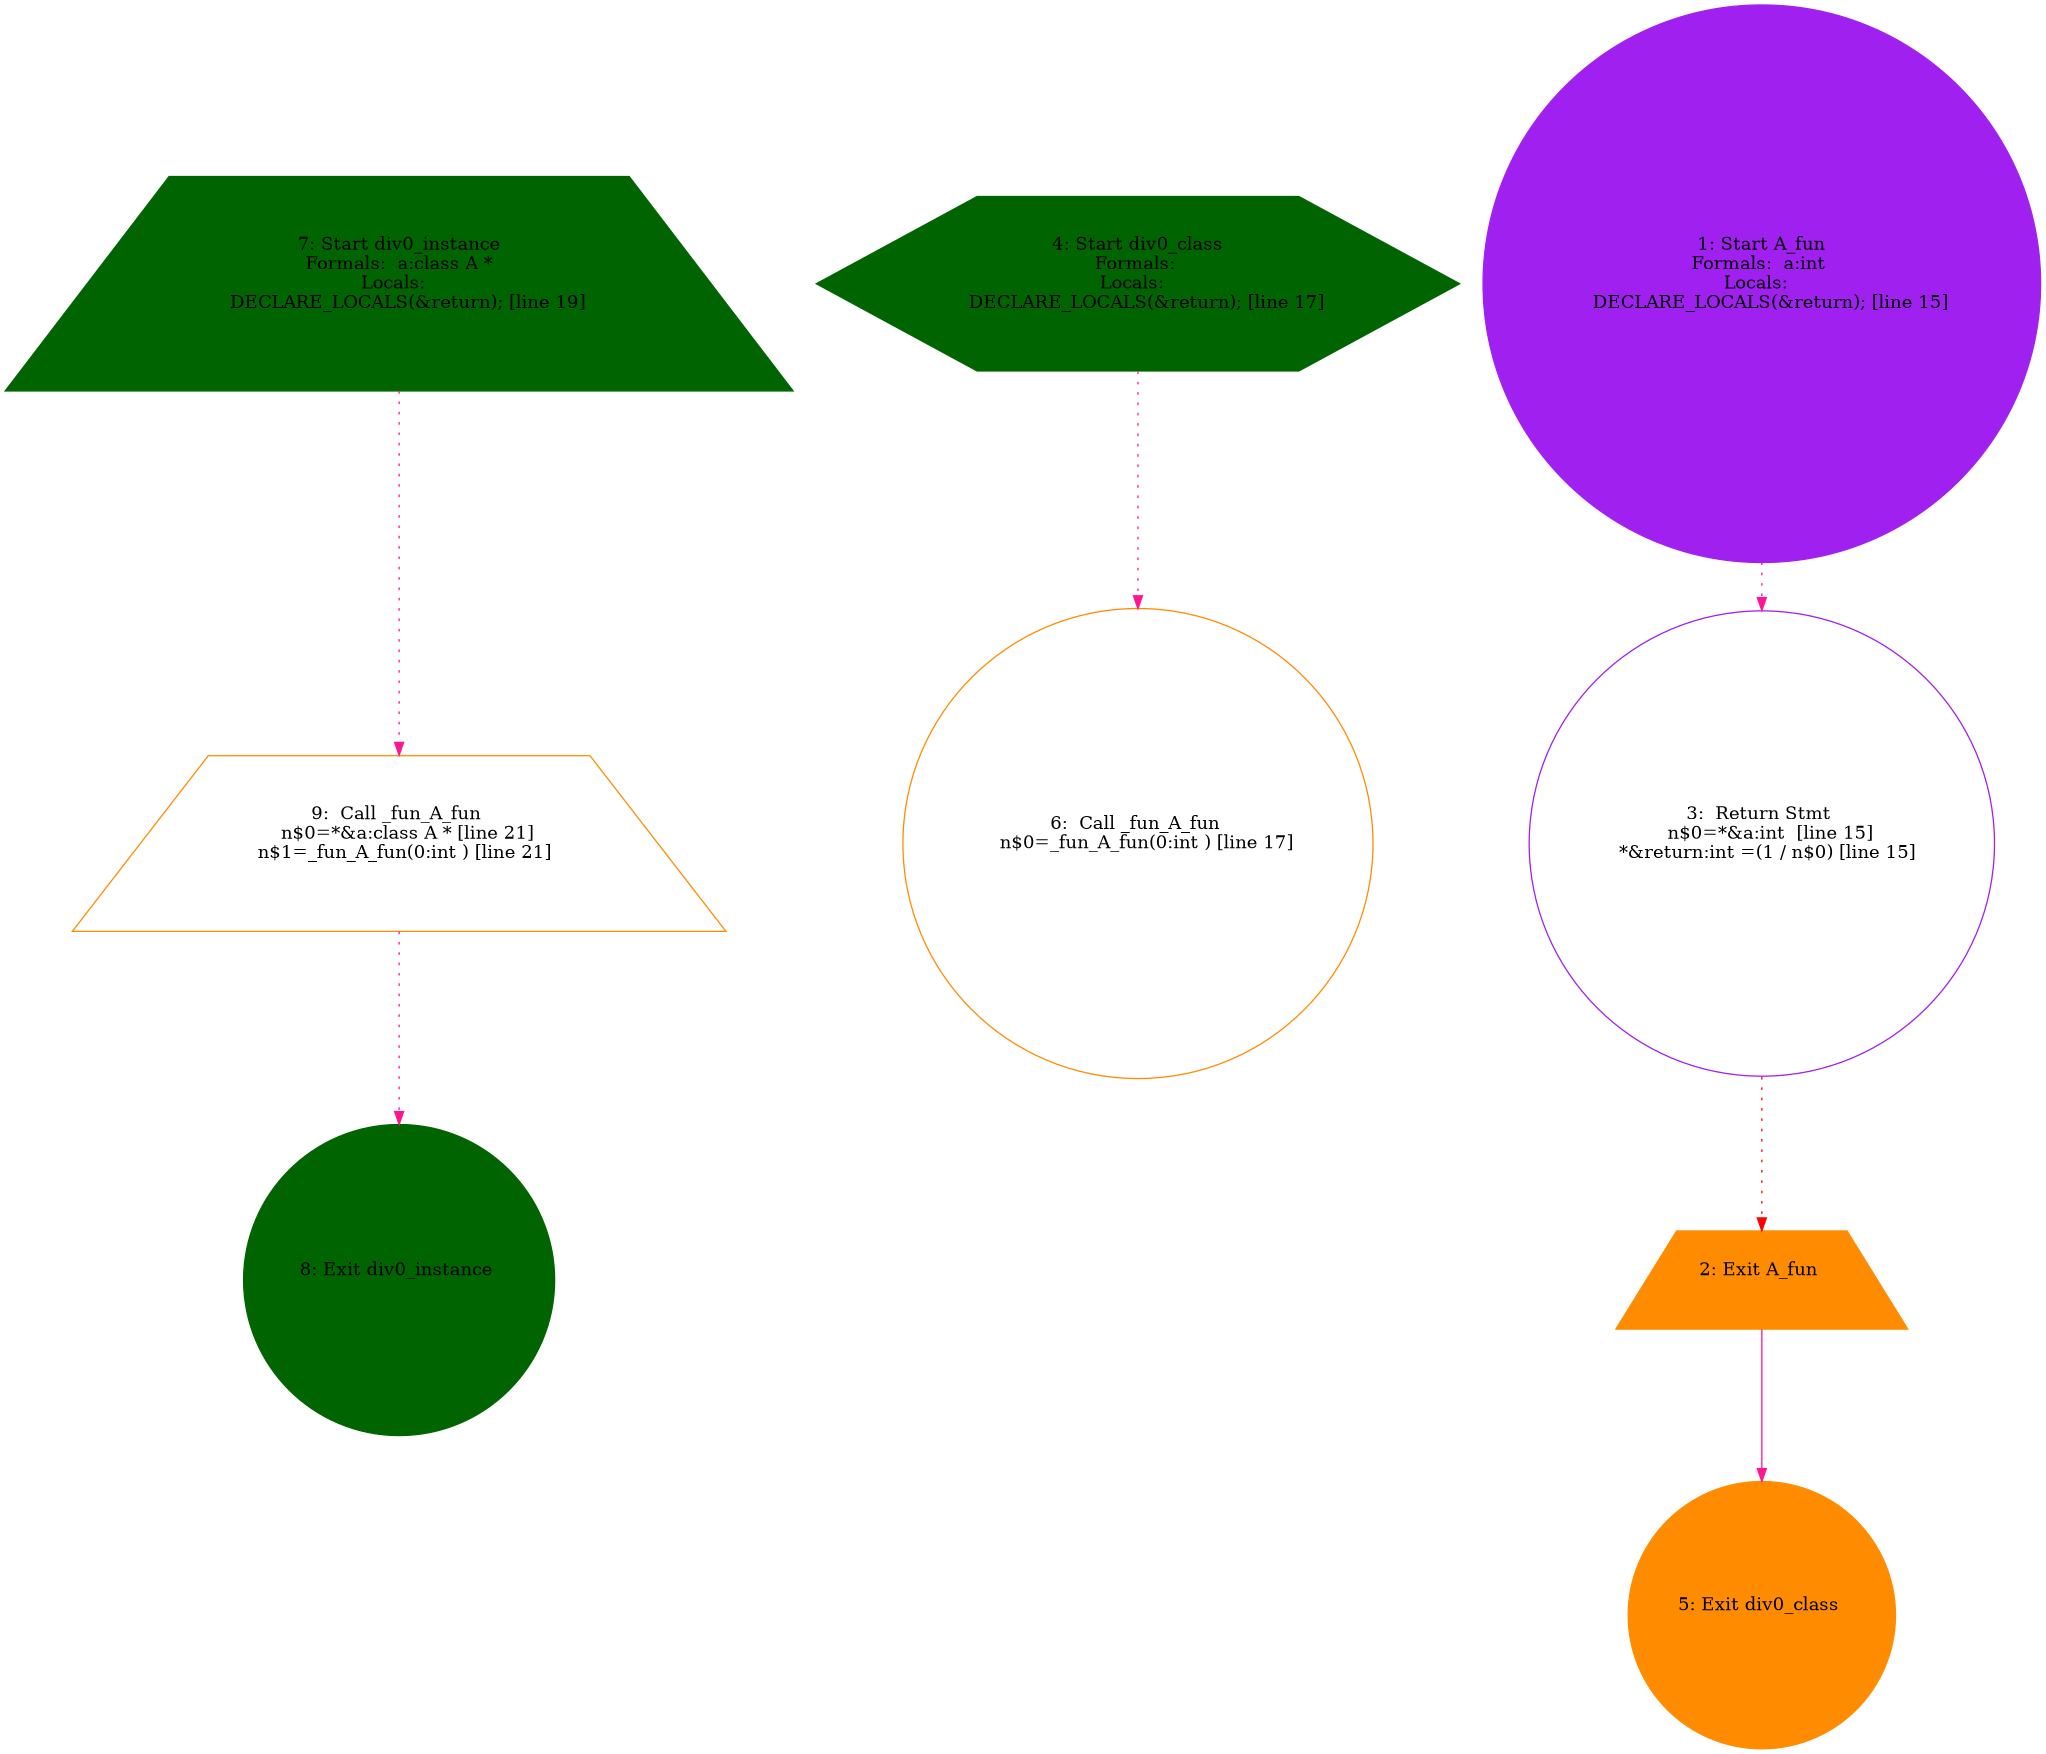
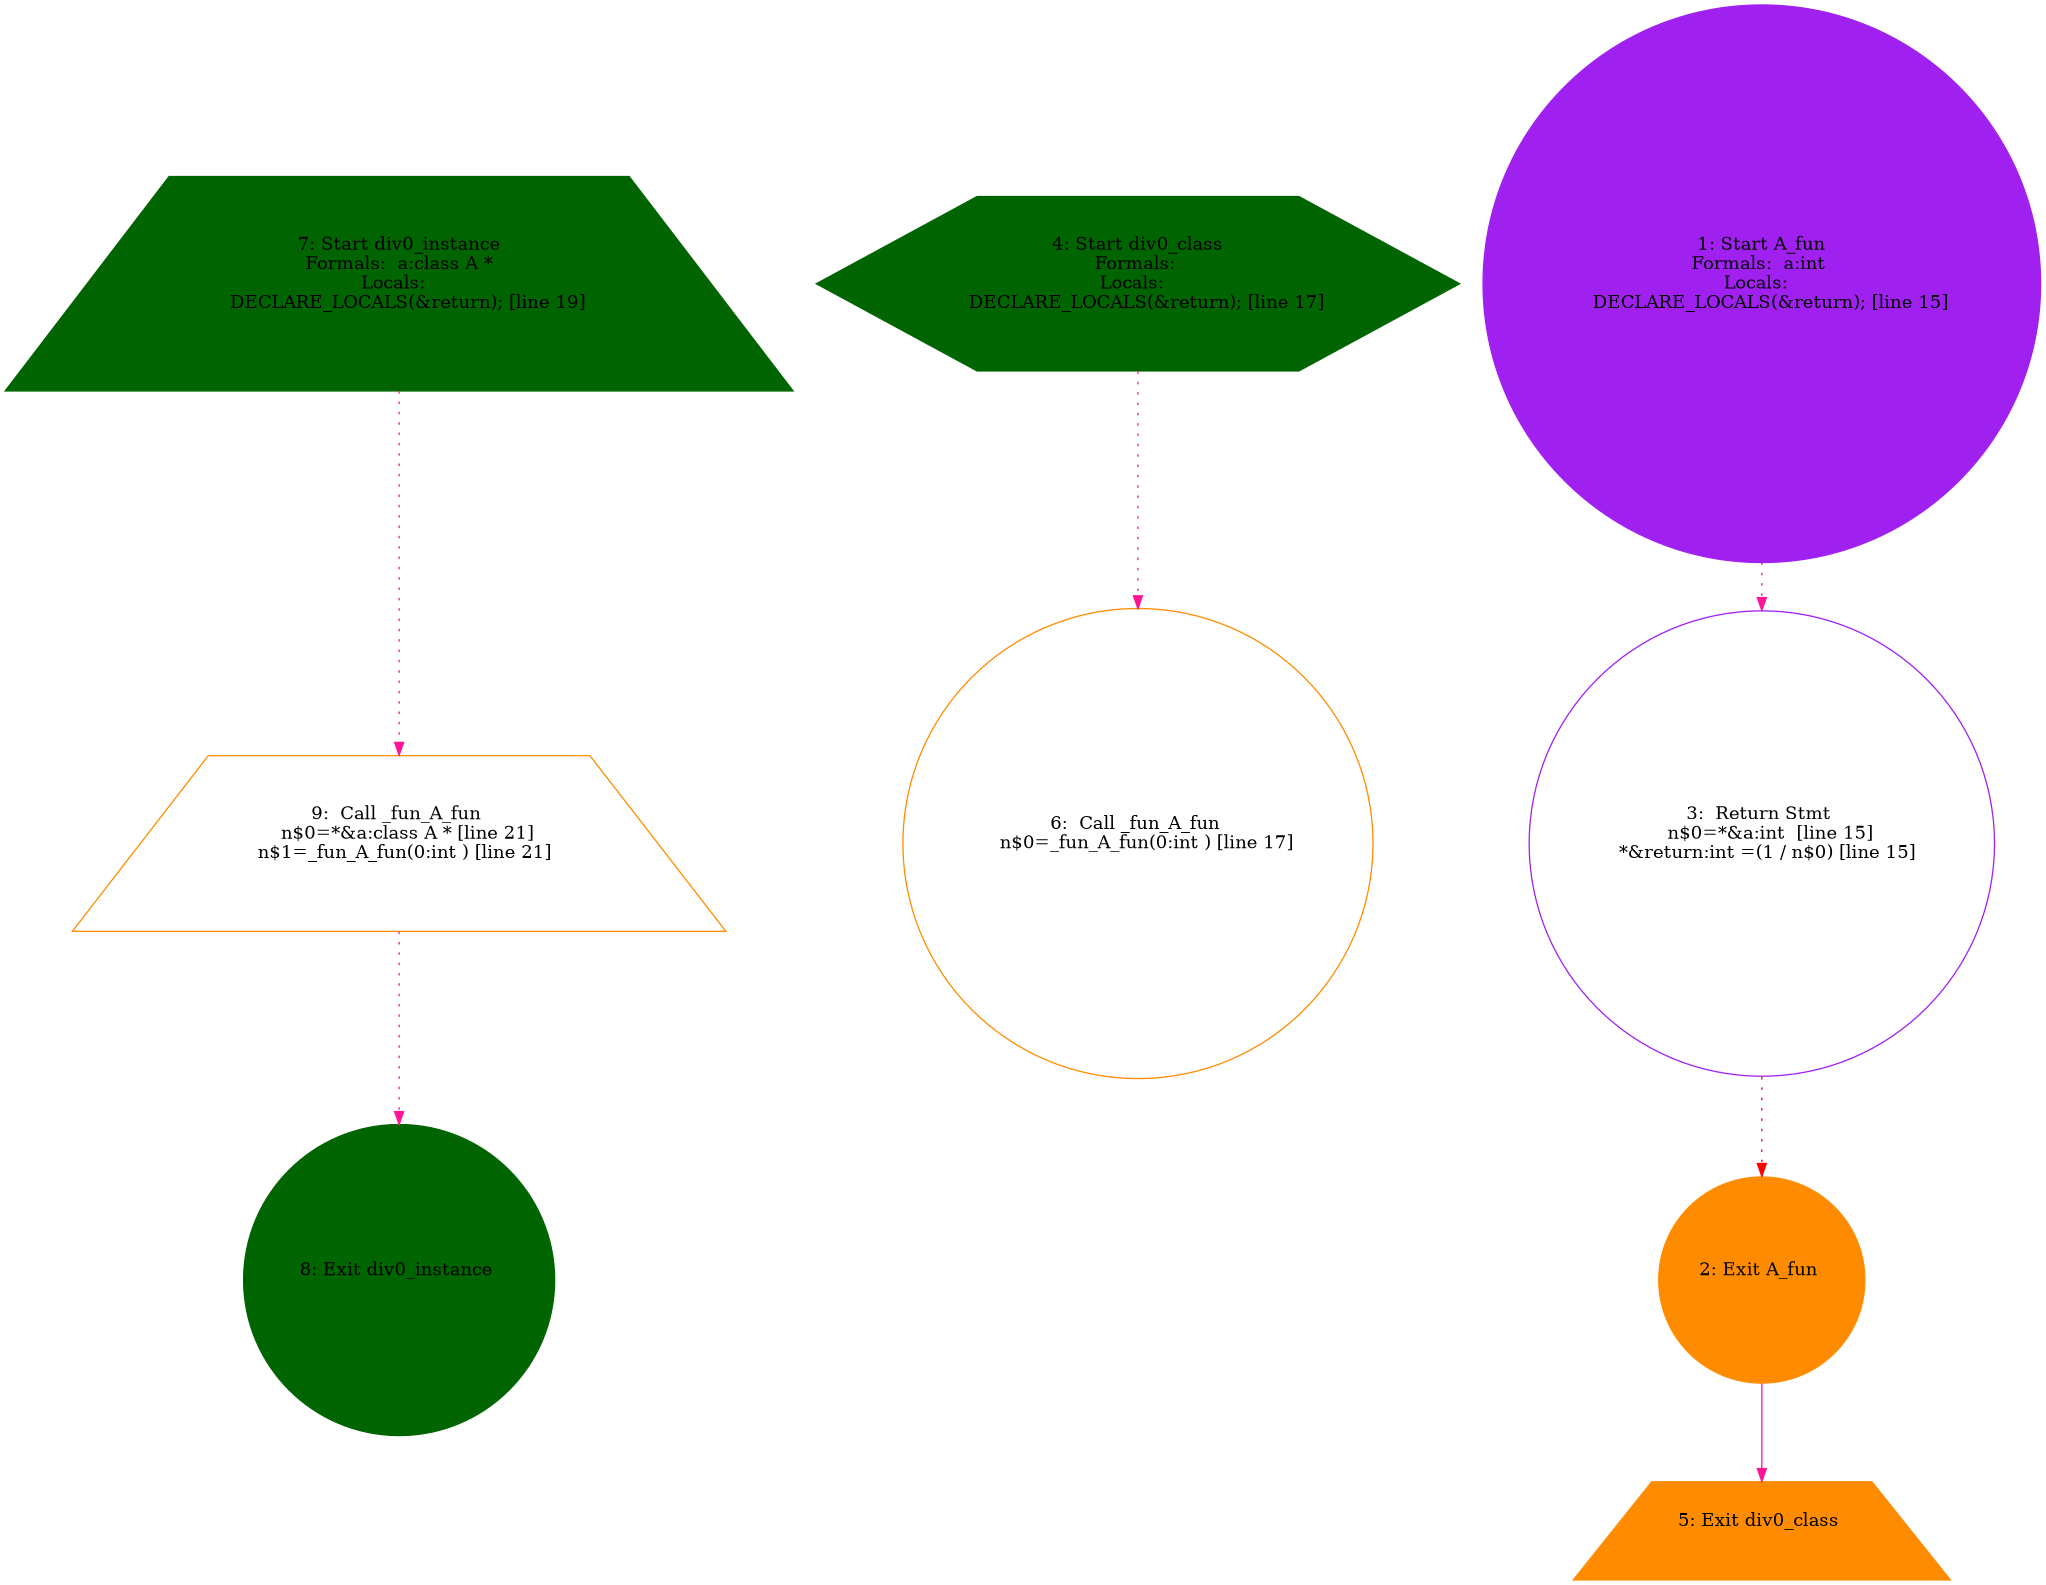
(1762, 1280) -> (1762, 1280)
(1762, 1615) -> (1762, 1531)
